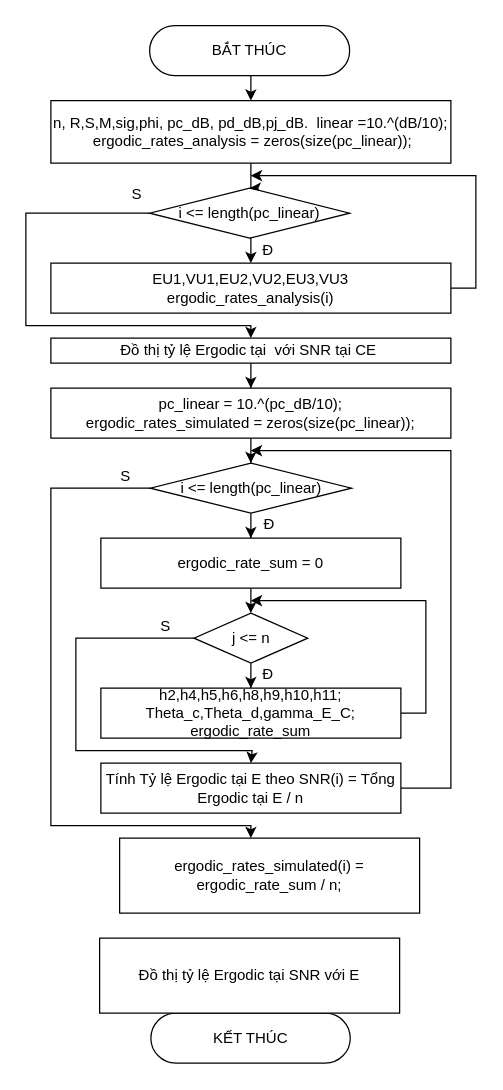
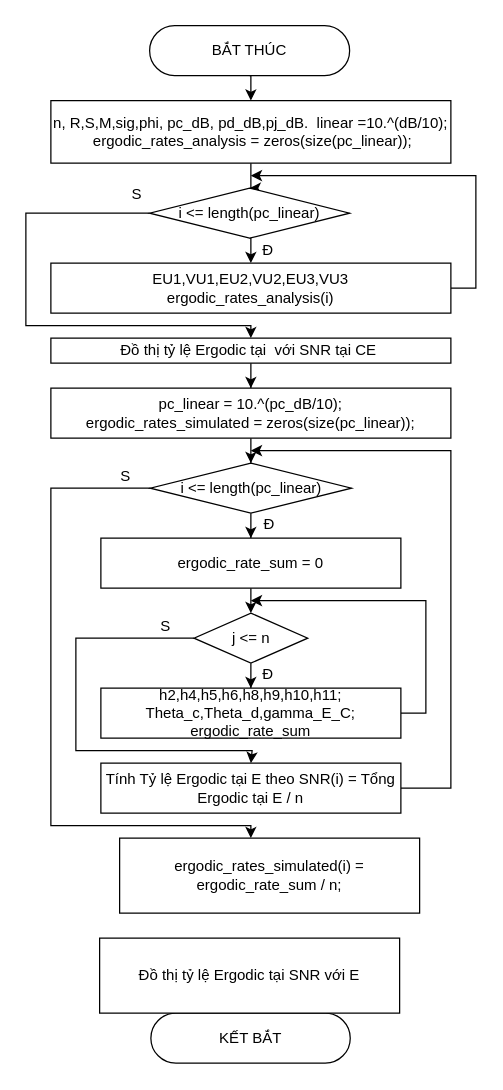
(251, 1038) -> (251, 1038)
